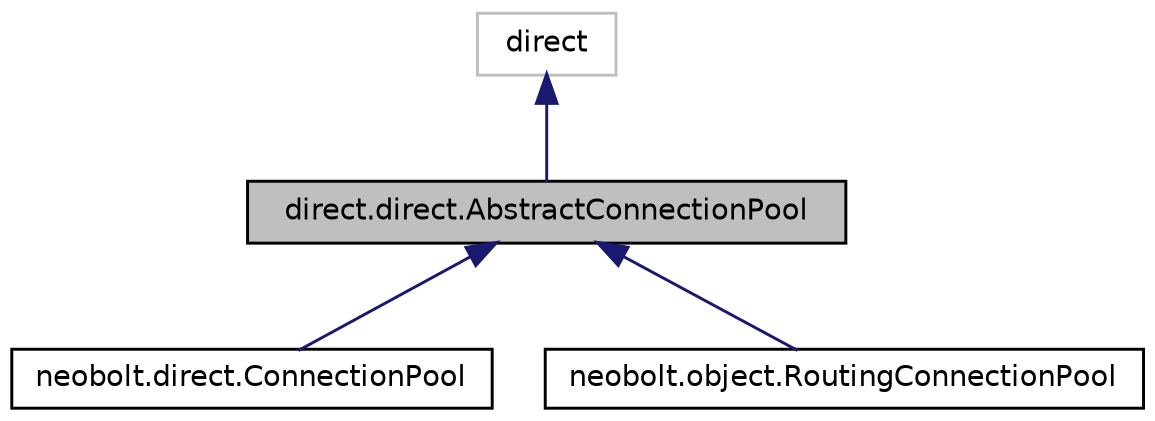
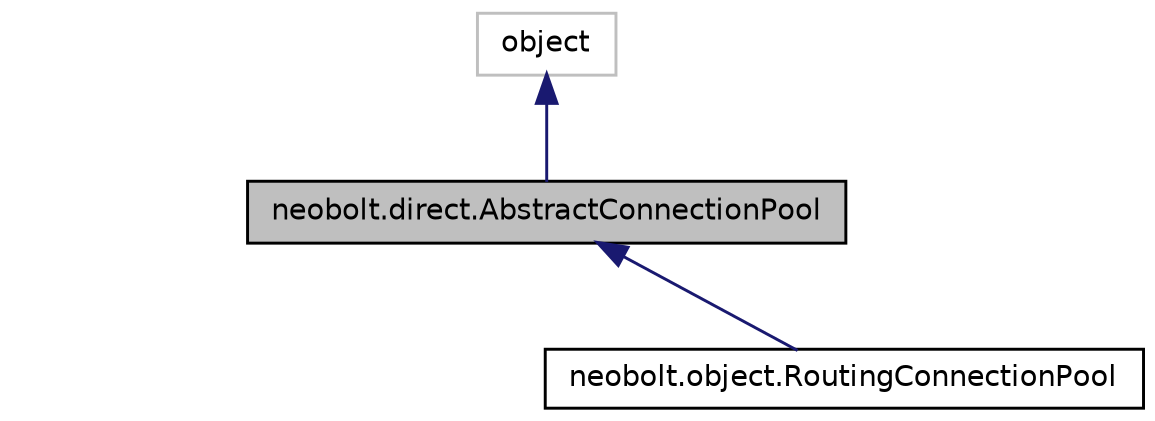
(547, 44) -> (547, 44)
(547, 212) -> (547, 212)
(252, 379) -> none
